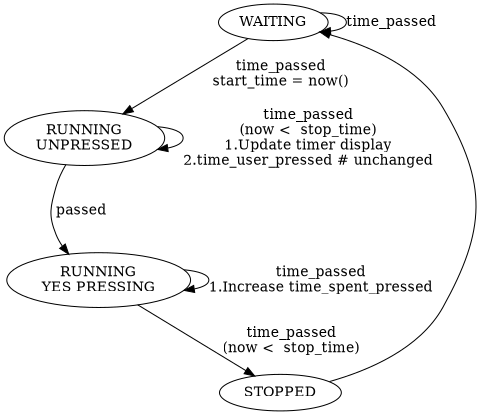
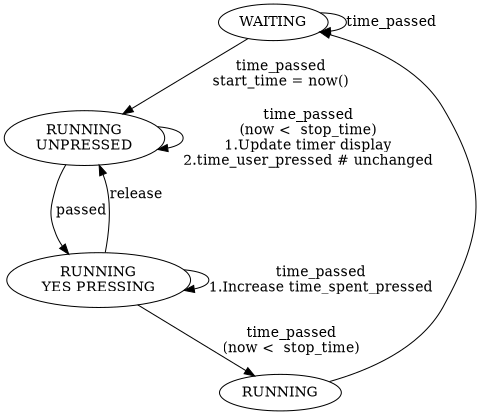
none -> (109, 213)
(280, 393) -> (280, 393)
